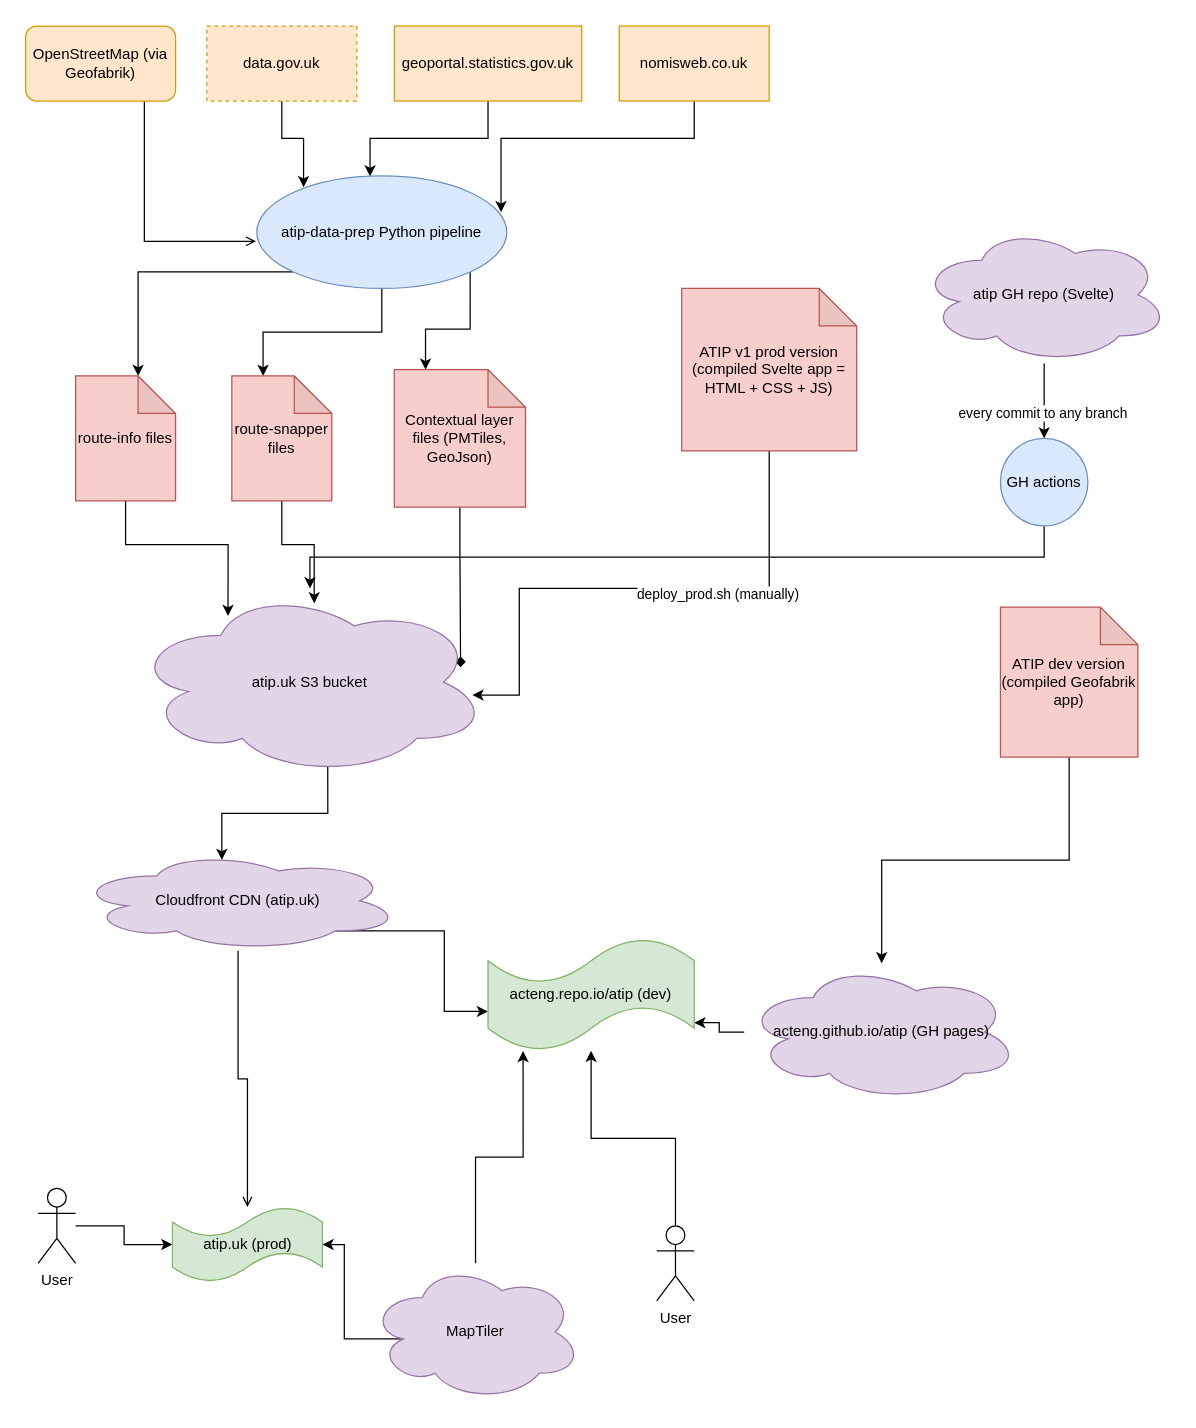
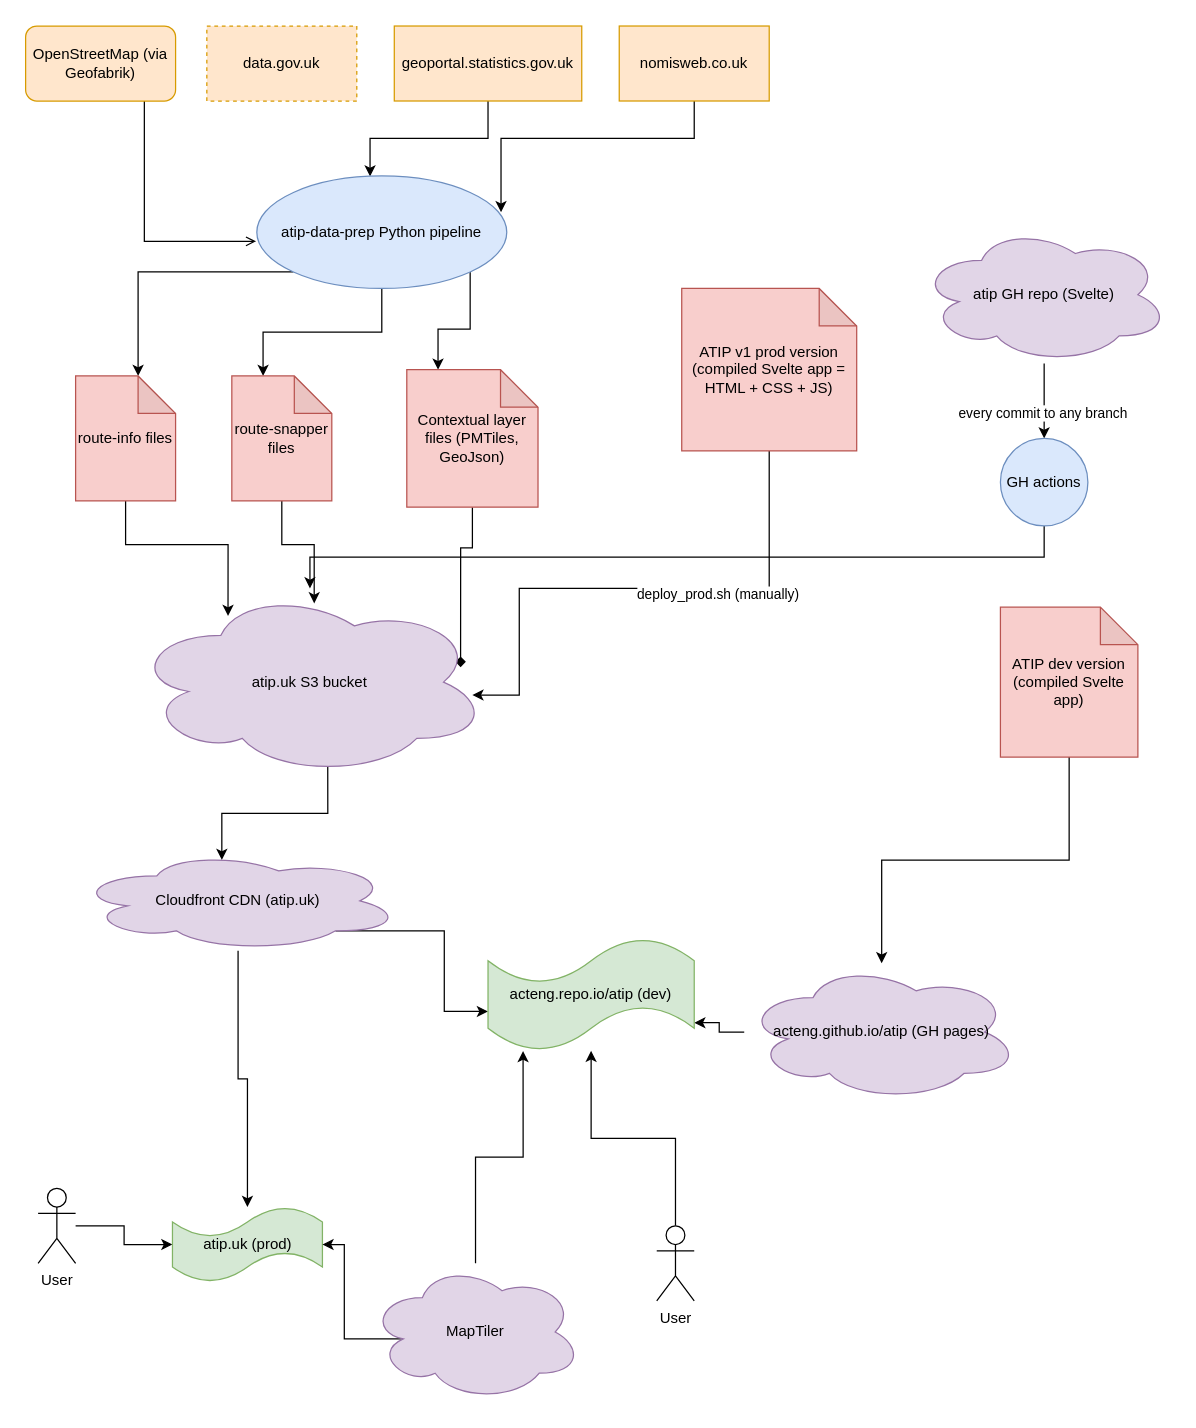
(294, 138) -> none
(460, 438) -> (473, 438)
(1069, 682) -> (1069, 682)
(248, 1199) -> (248, 1197)
